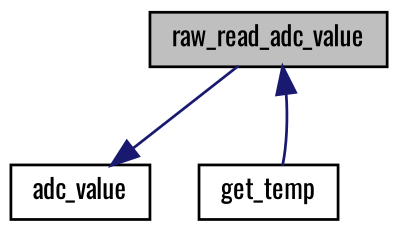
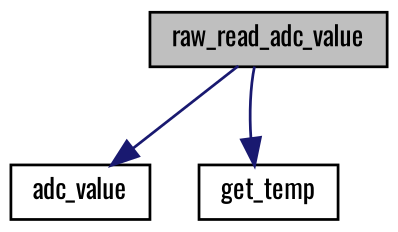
(287, 130) -> (250, 102)
